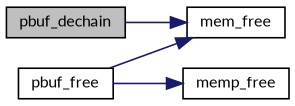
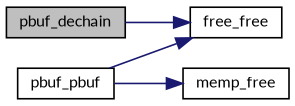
(236, 22) -> (236, 22)
(66, 83) -> (66, 83)
